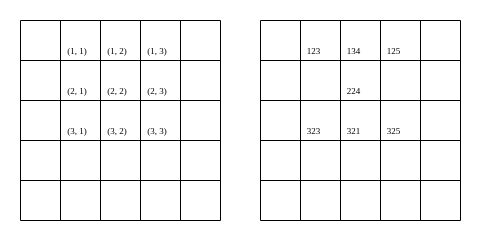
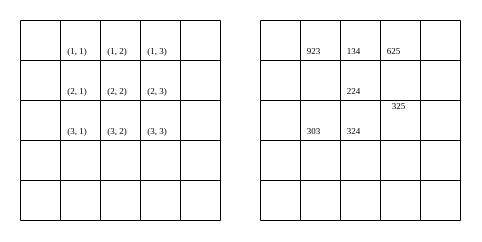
(314, 51) -> (314, 51)
(394, 51) -> (394, 51)
(314, 131) -> (314, 131)
(354, 131) -> (354, 131)
(394, 131) -> (399, 106)
